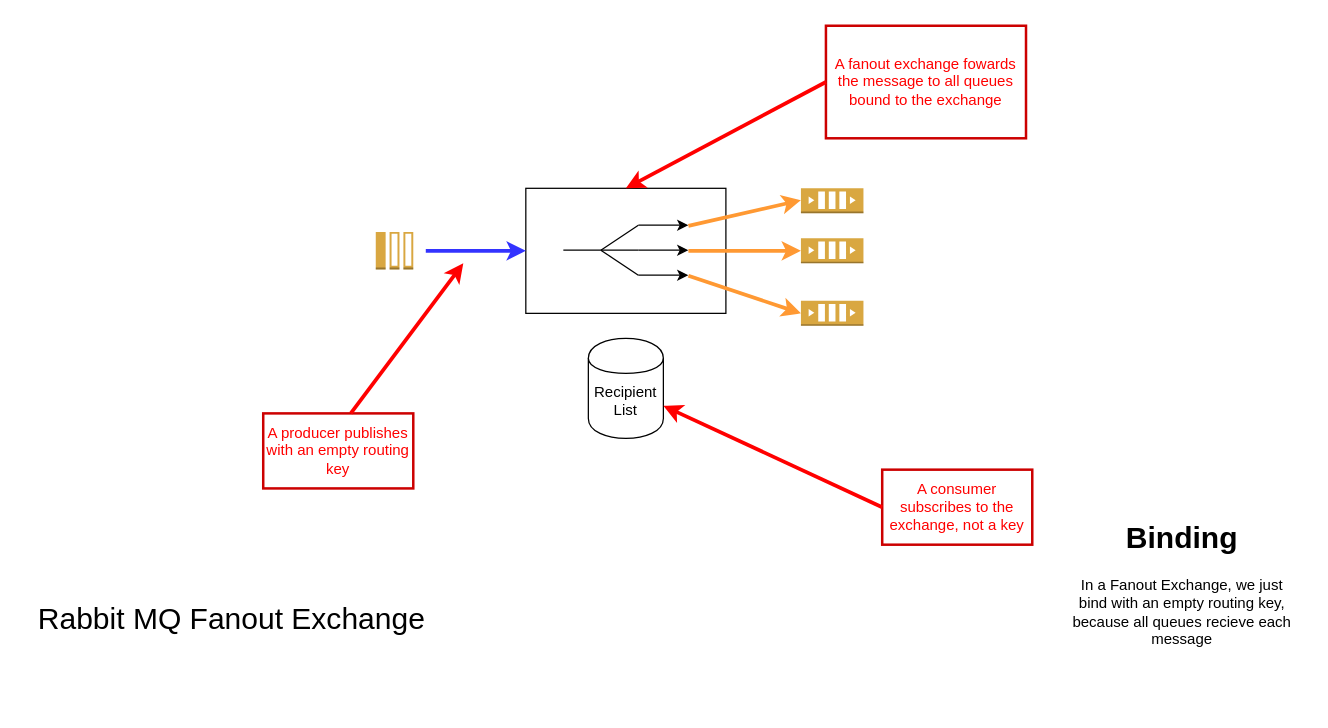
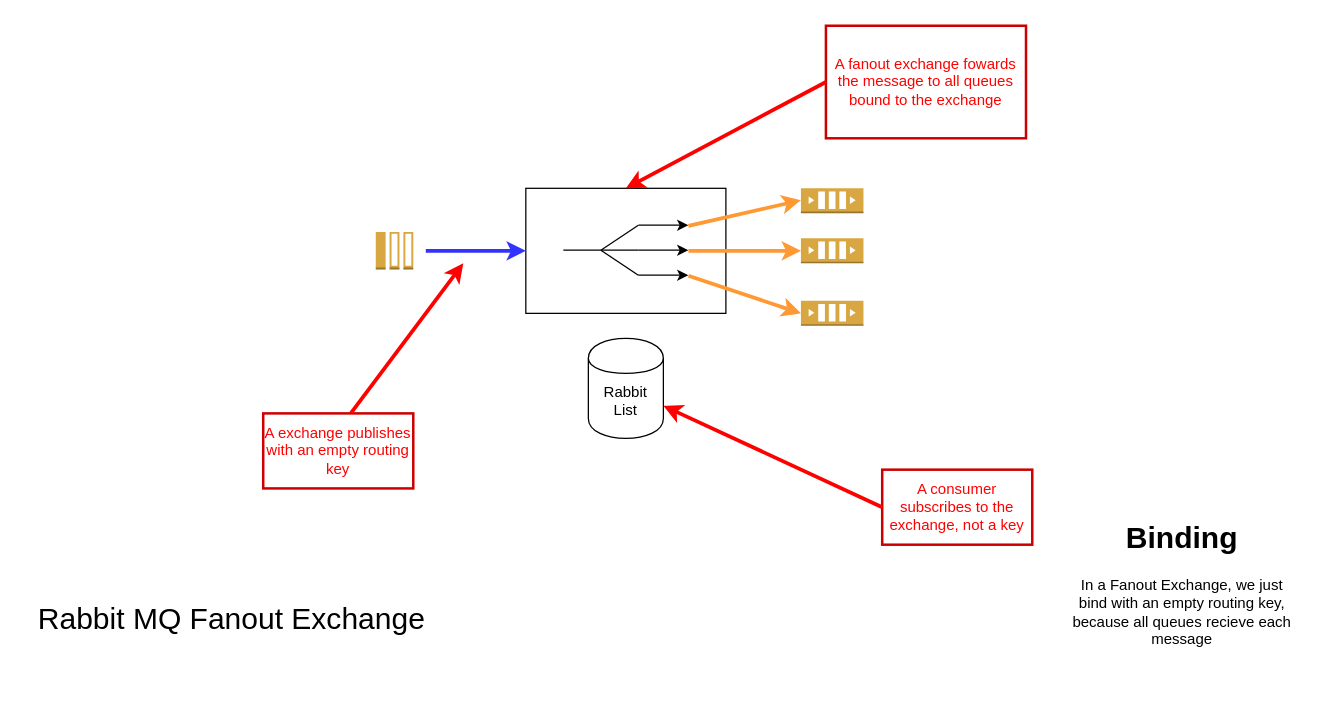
(626, 401) -> (626, 401)
(338, 451) -> (338, 451)
